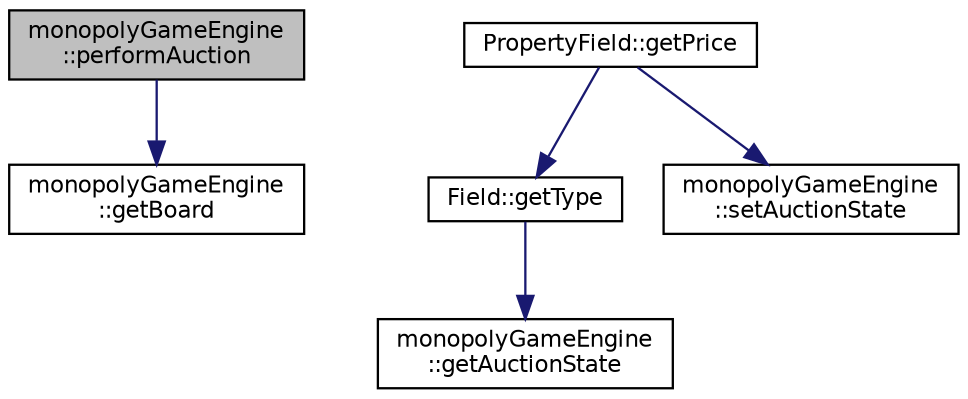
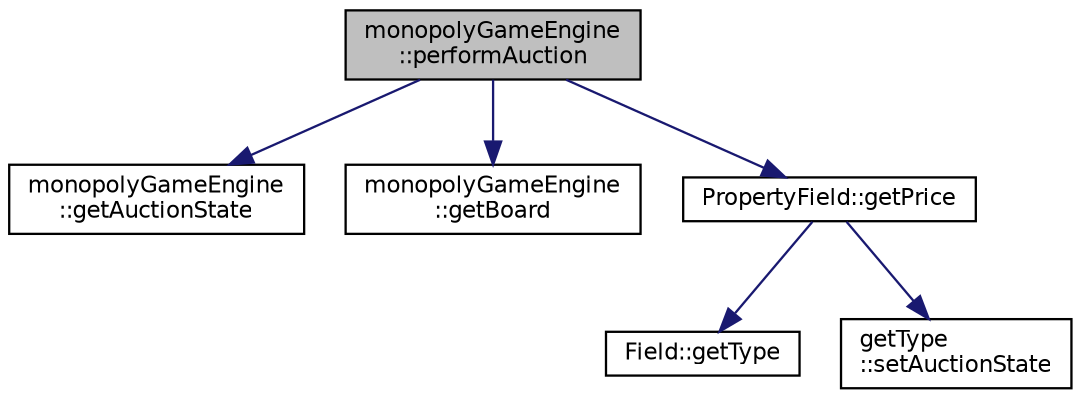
none -> (665, 124)
(811, 199) -> (956, 354)
(525, 259) -> (335, 117)
